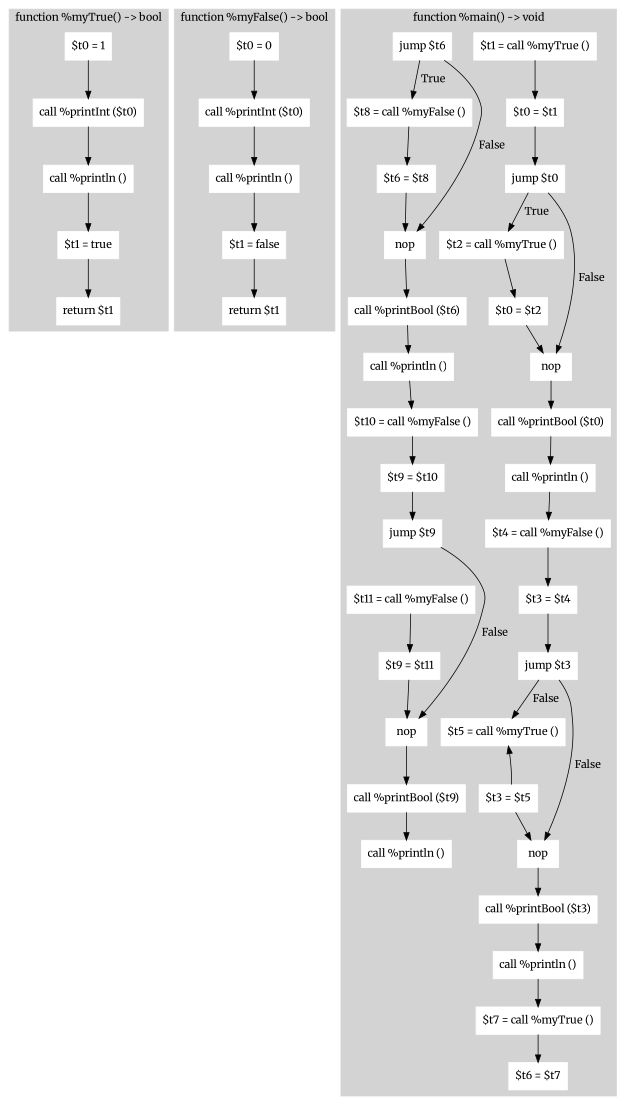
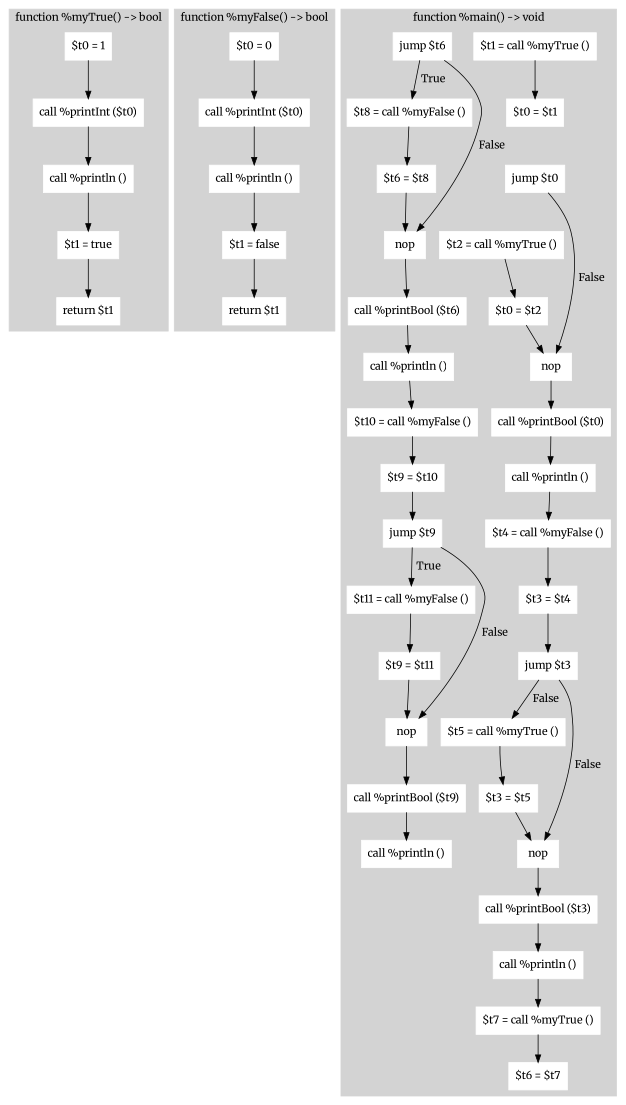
(535, 142) -> none
(520, 209) -> none
none -> (412, 563)
(511, 769) -> (500, 762)
